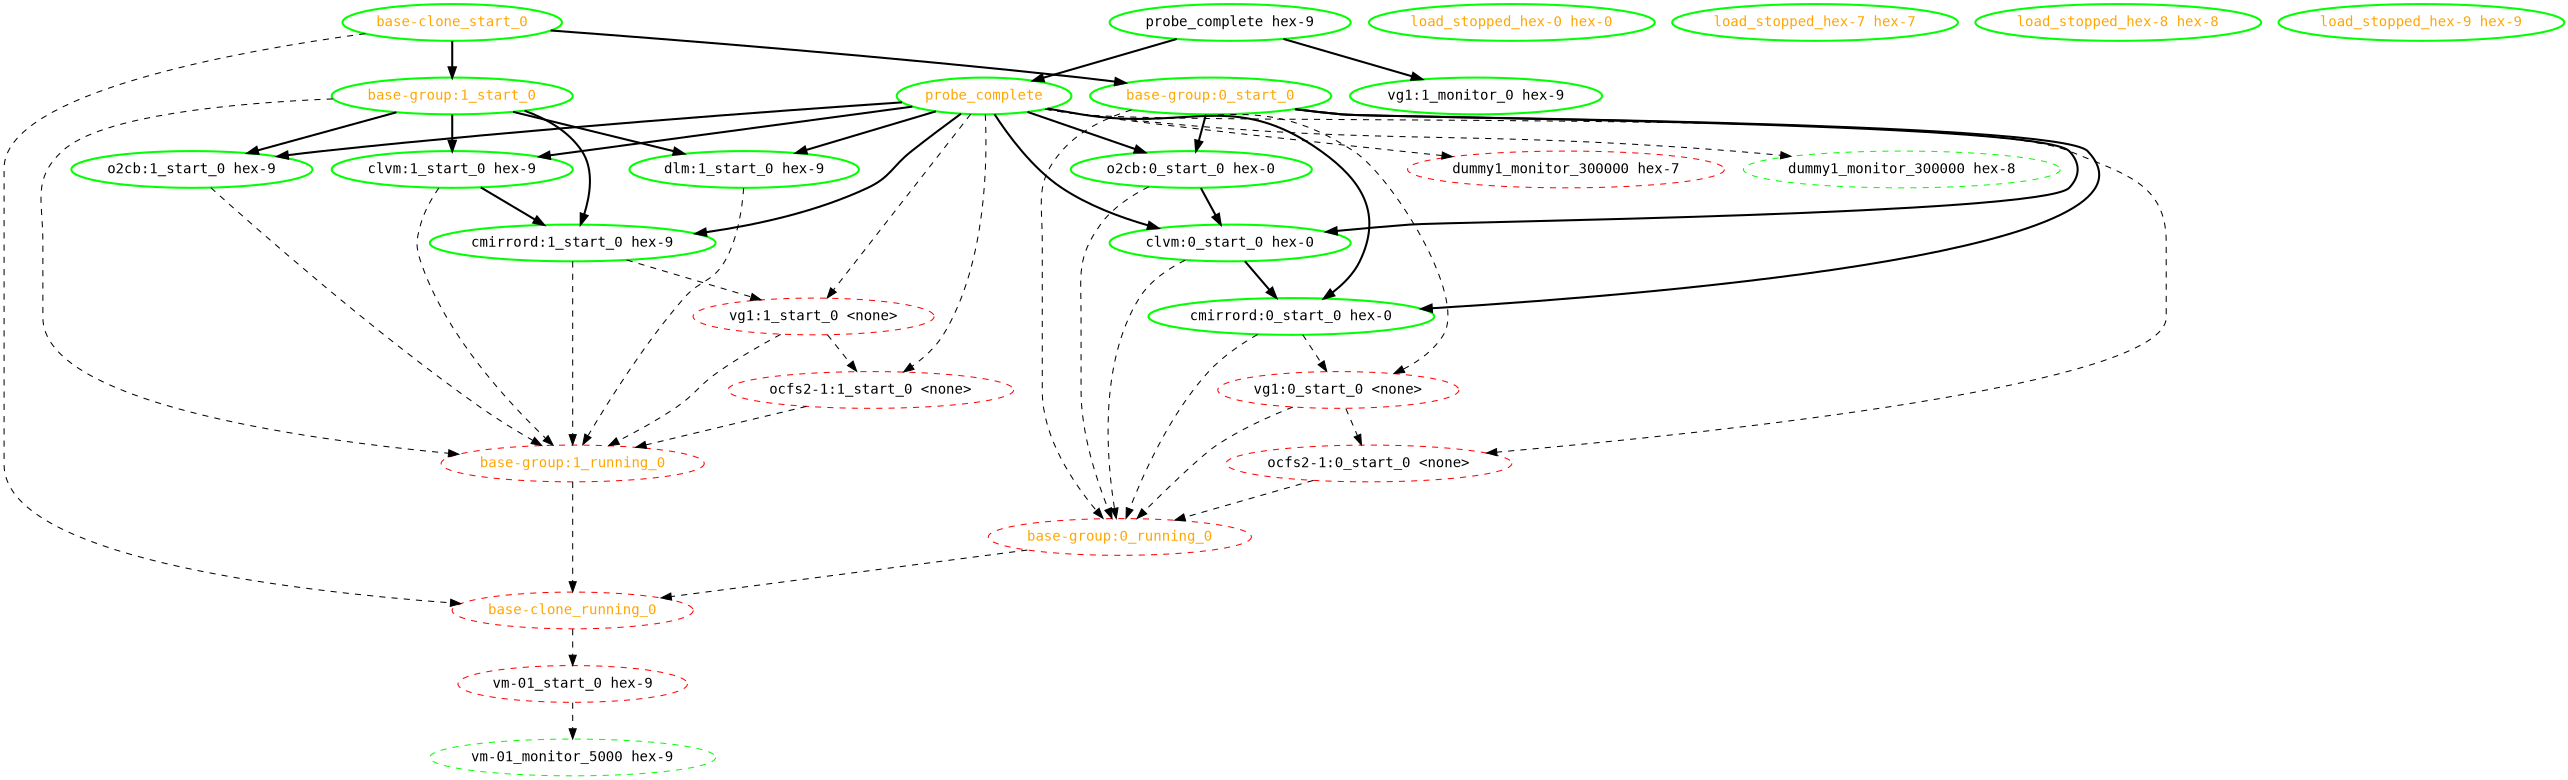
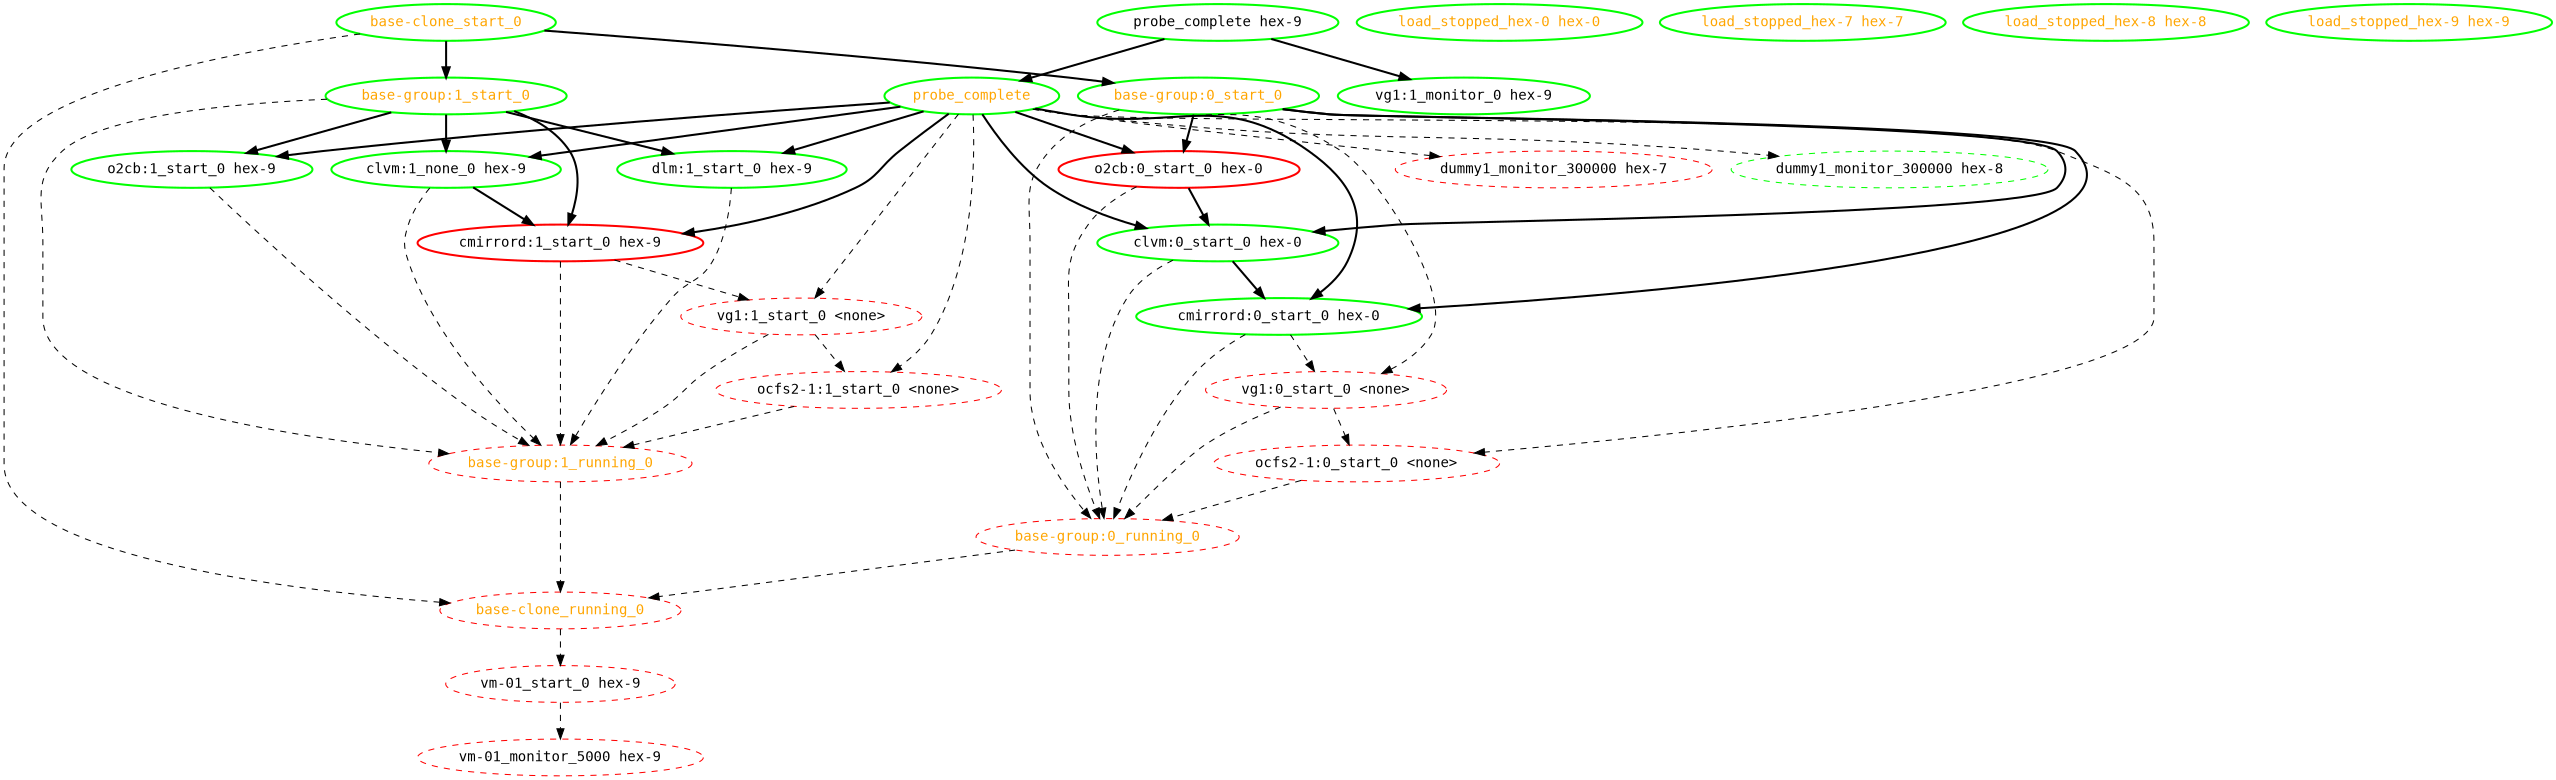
(452, 169) -> (446, 169)
(1191, 169) -> (1179, 169)
(573, 243) -> (560, 243)
(573, 757) -> (560, 757)
